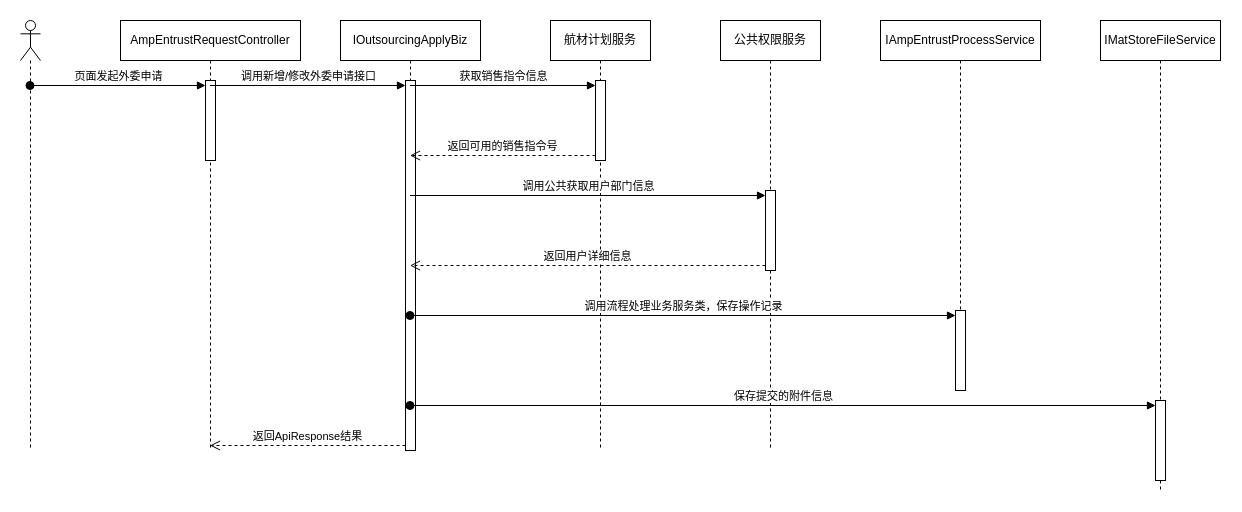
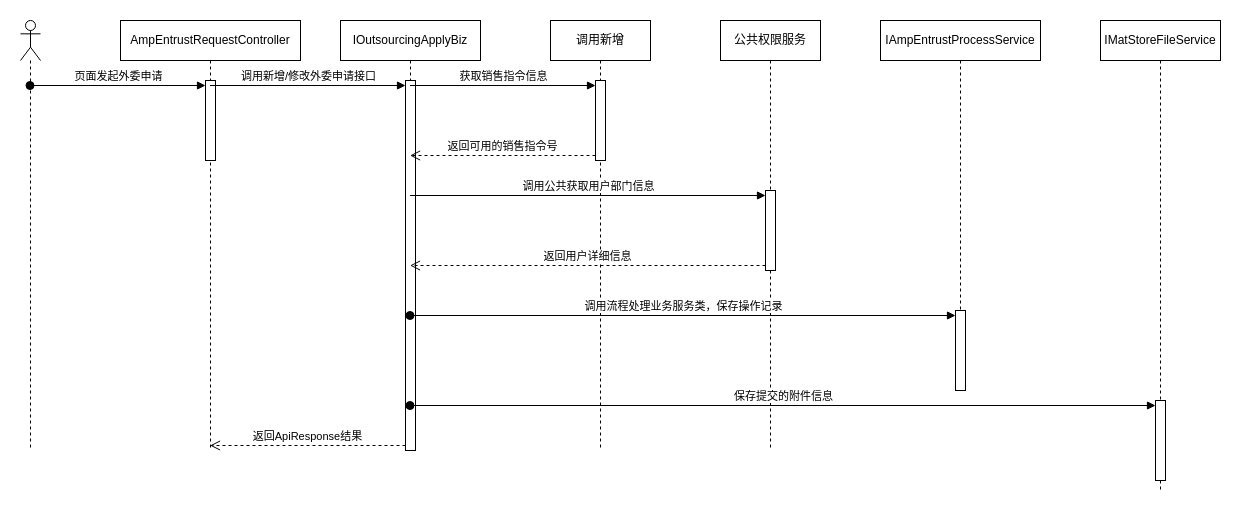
(601, 41) -> (601, 41)
